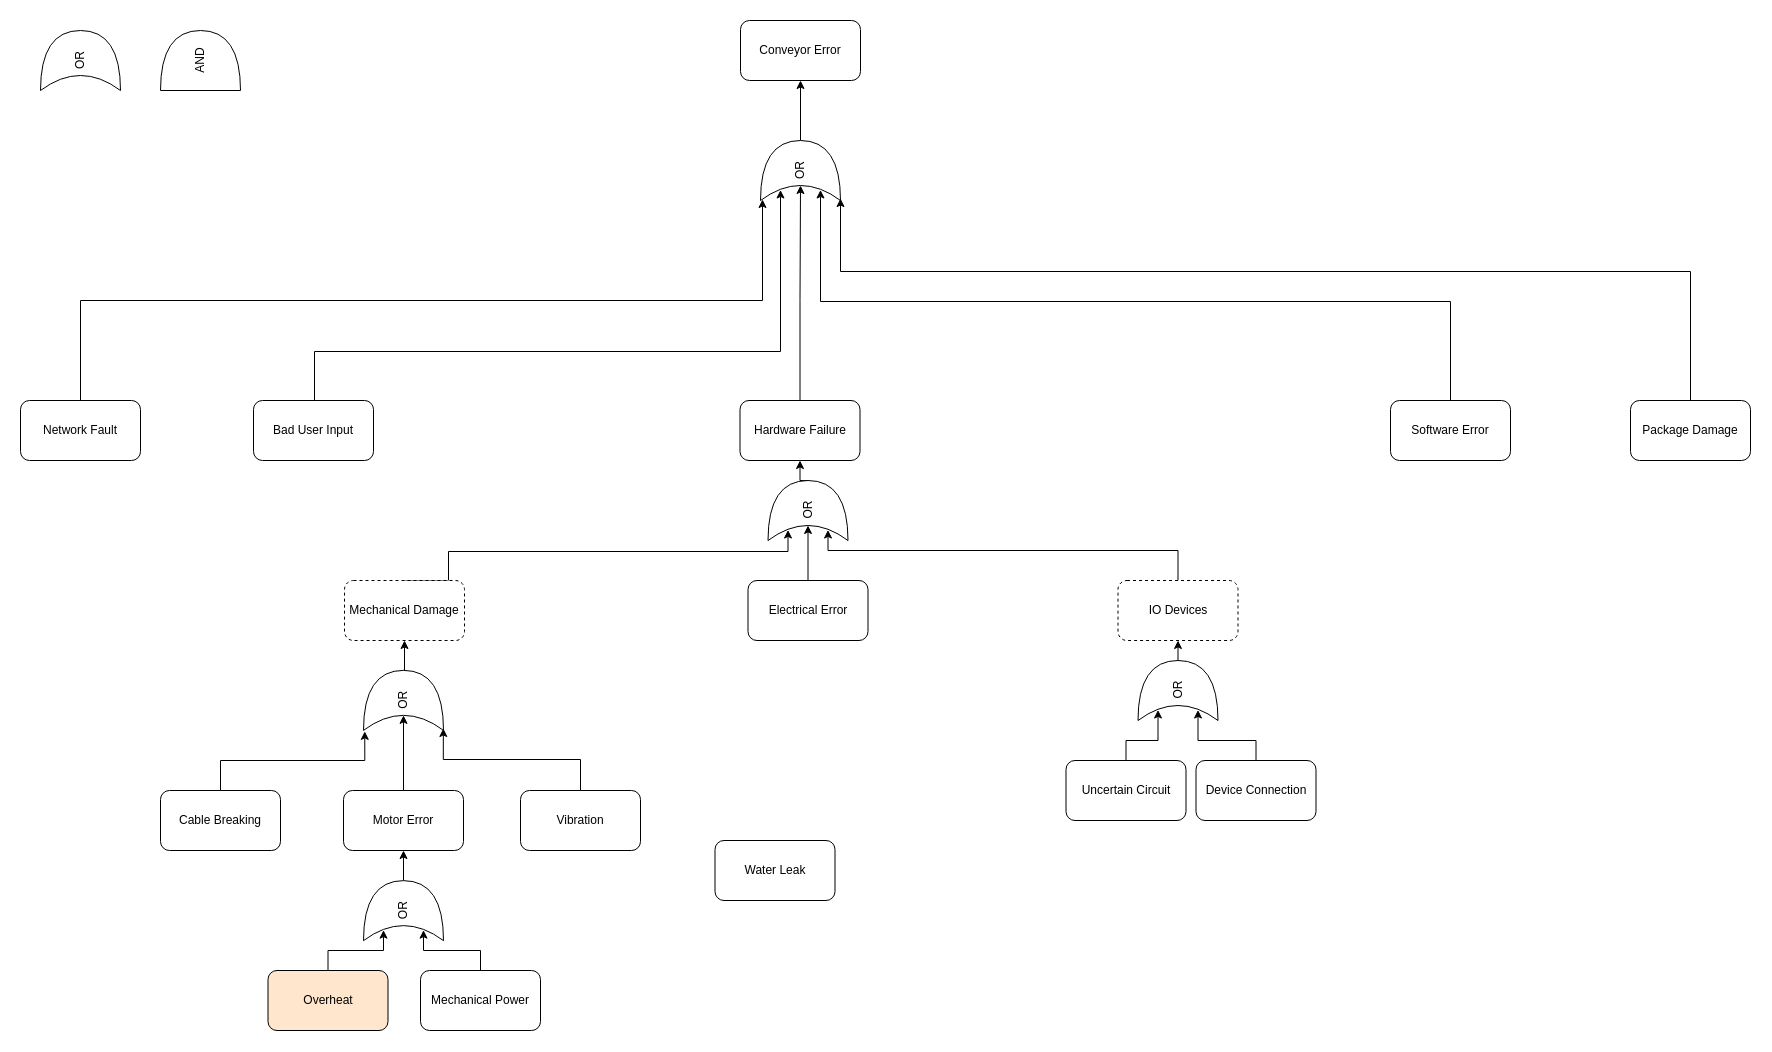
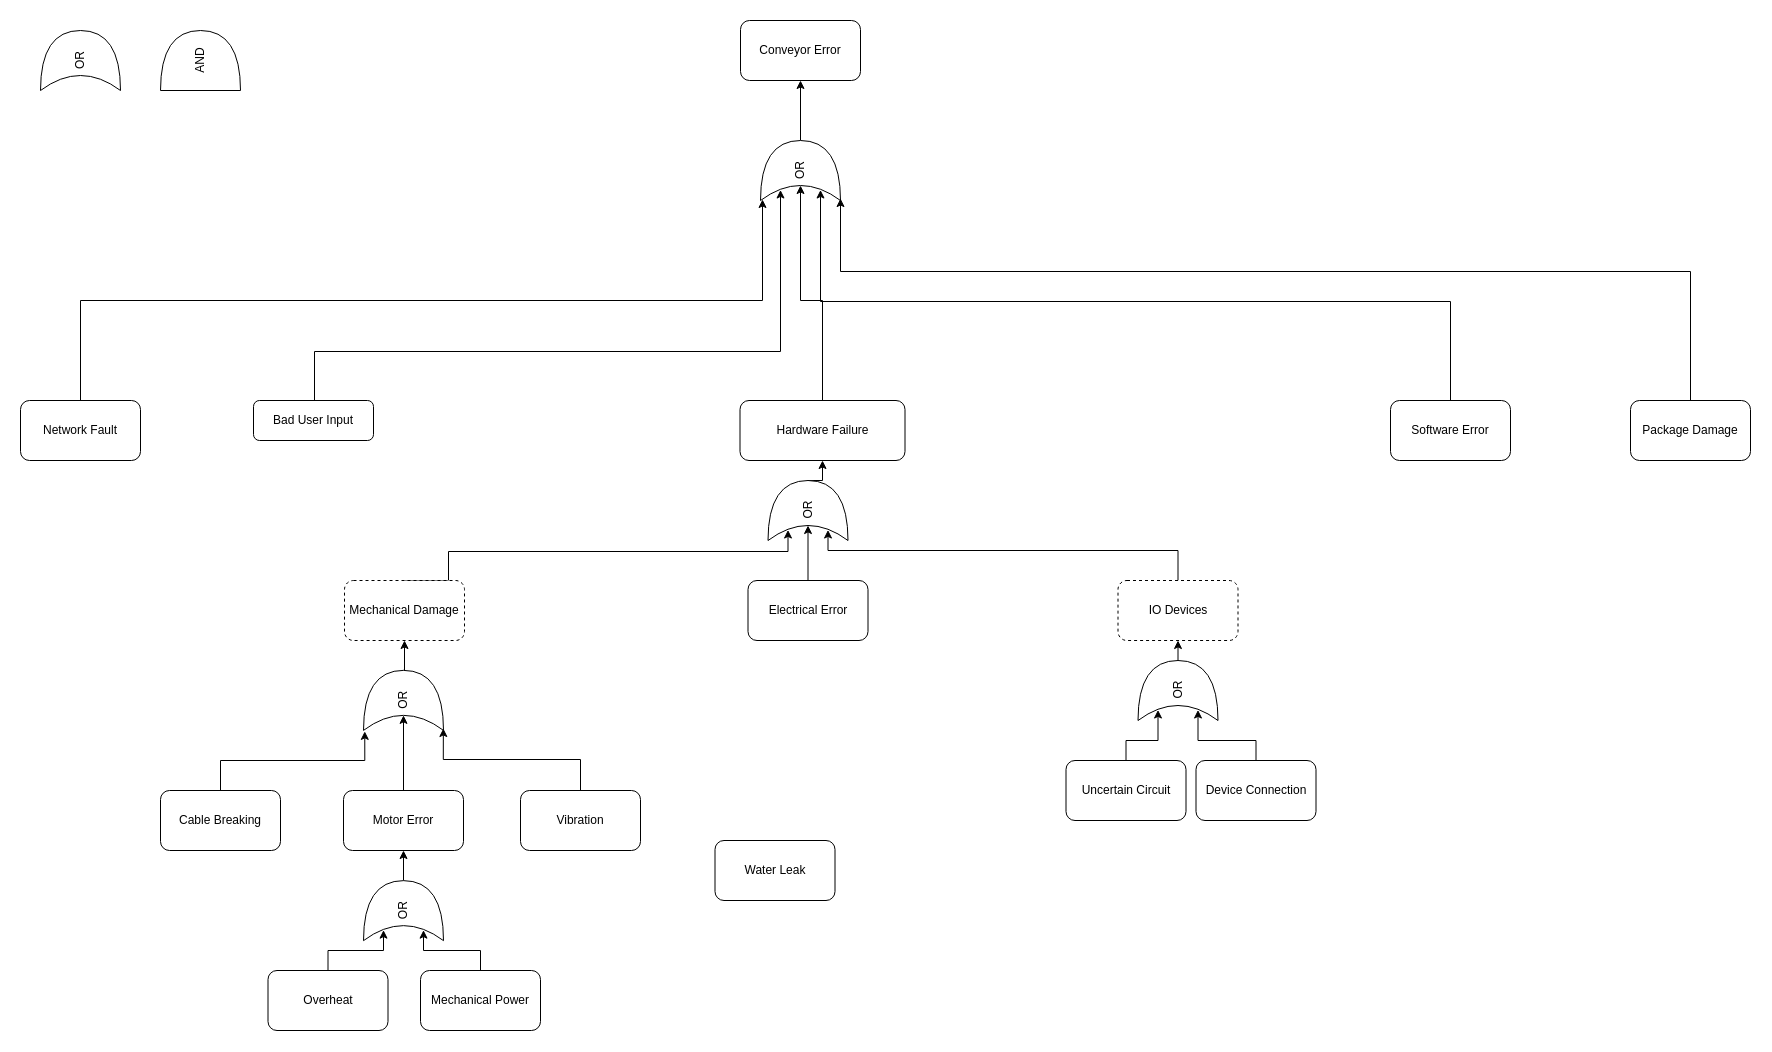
(314, 431) -> (314, 421)
(800, 431) -> (823, 431)
(328, 1001) -> (328, 1001)
